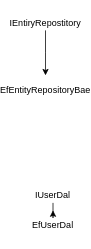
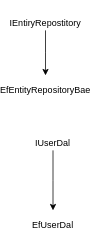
(53, 195) -> (53, 143)
